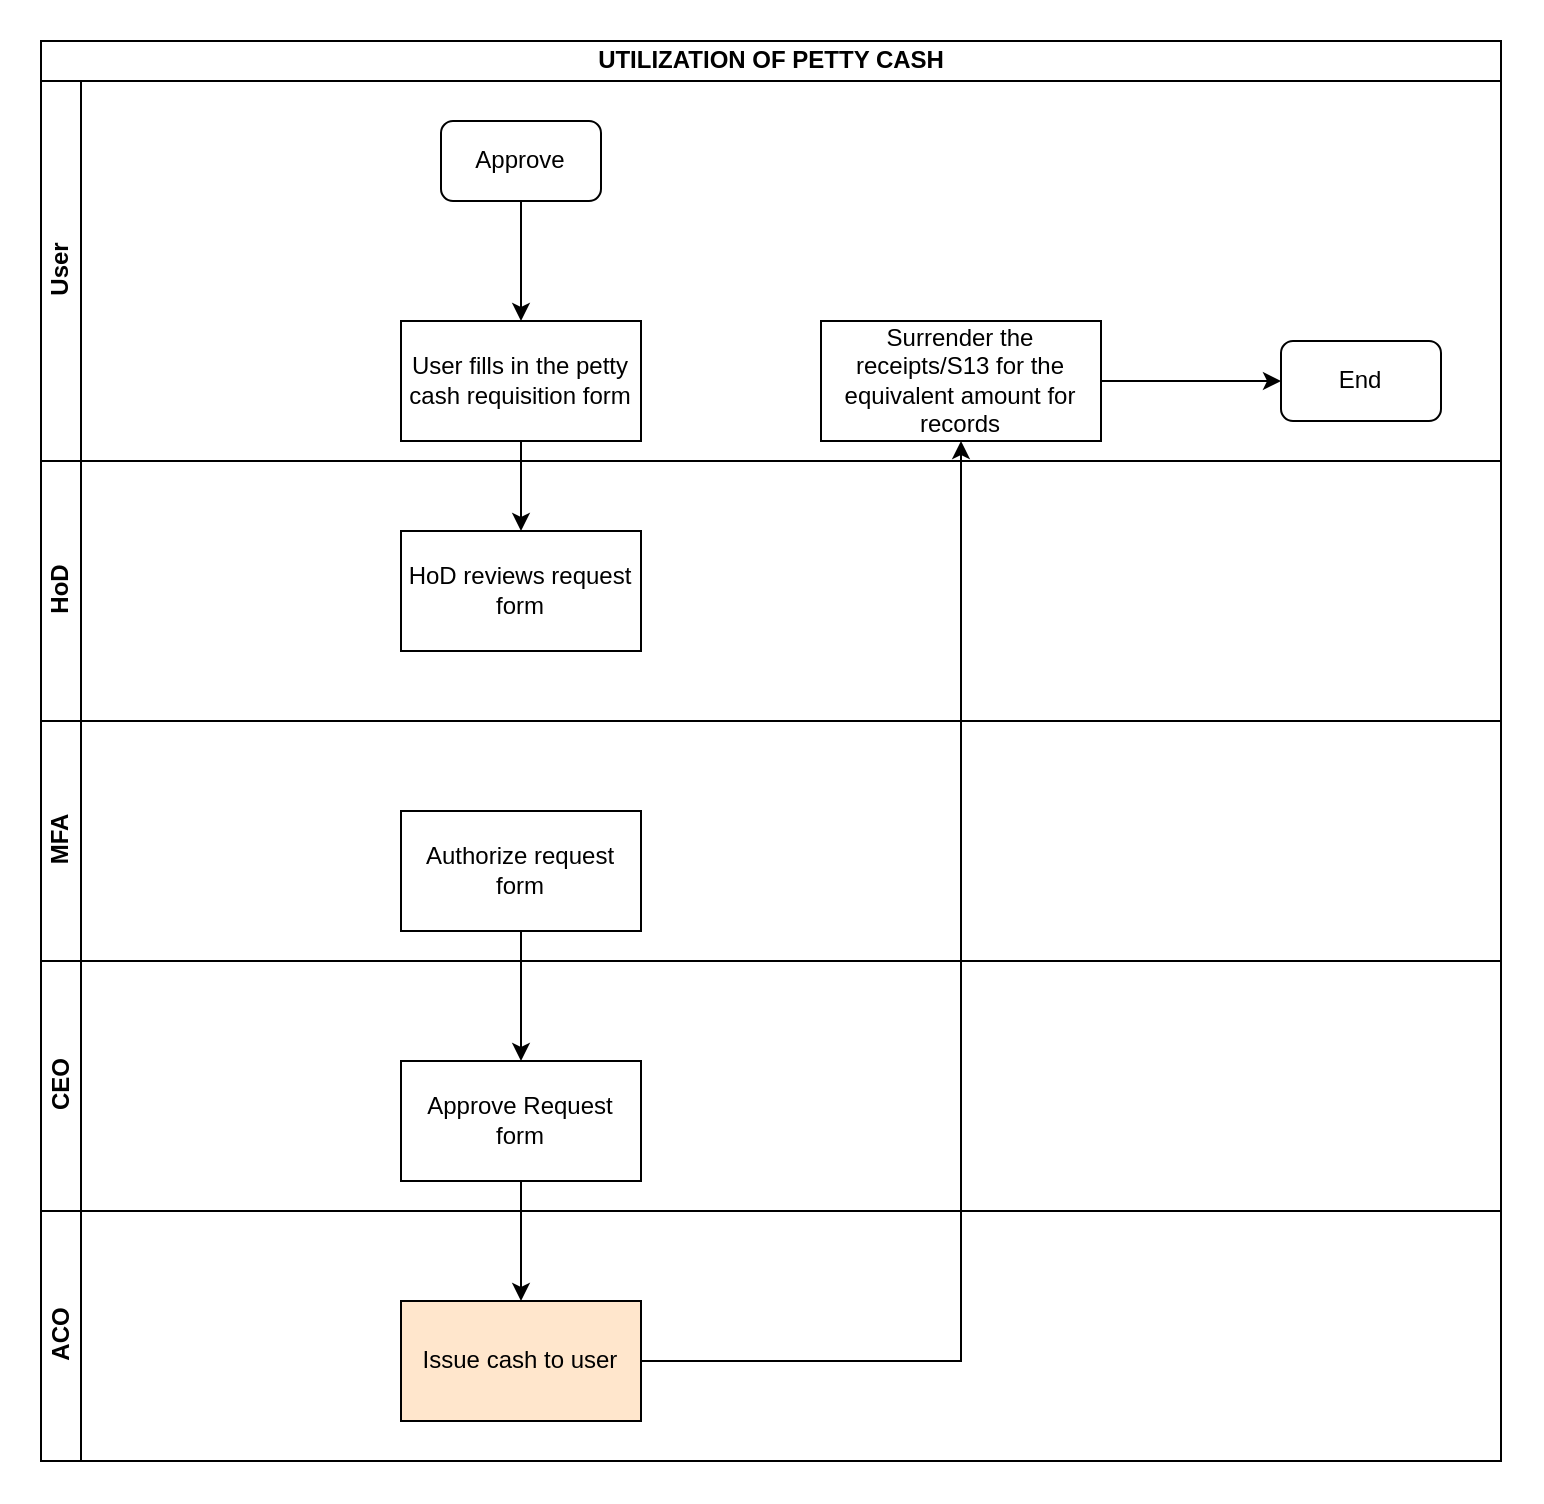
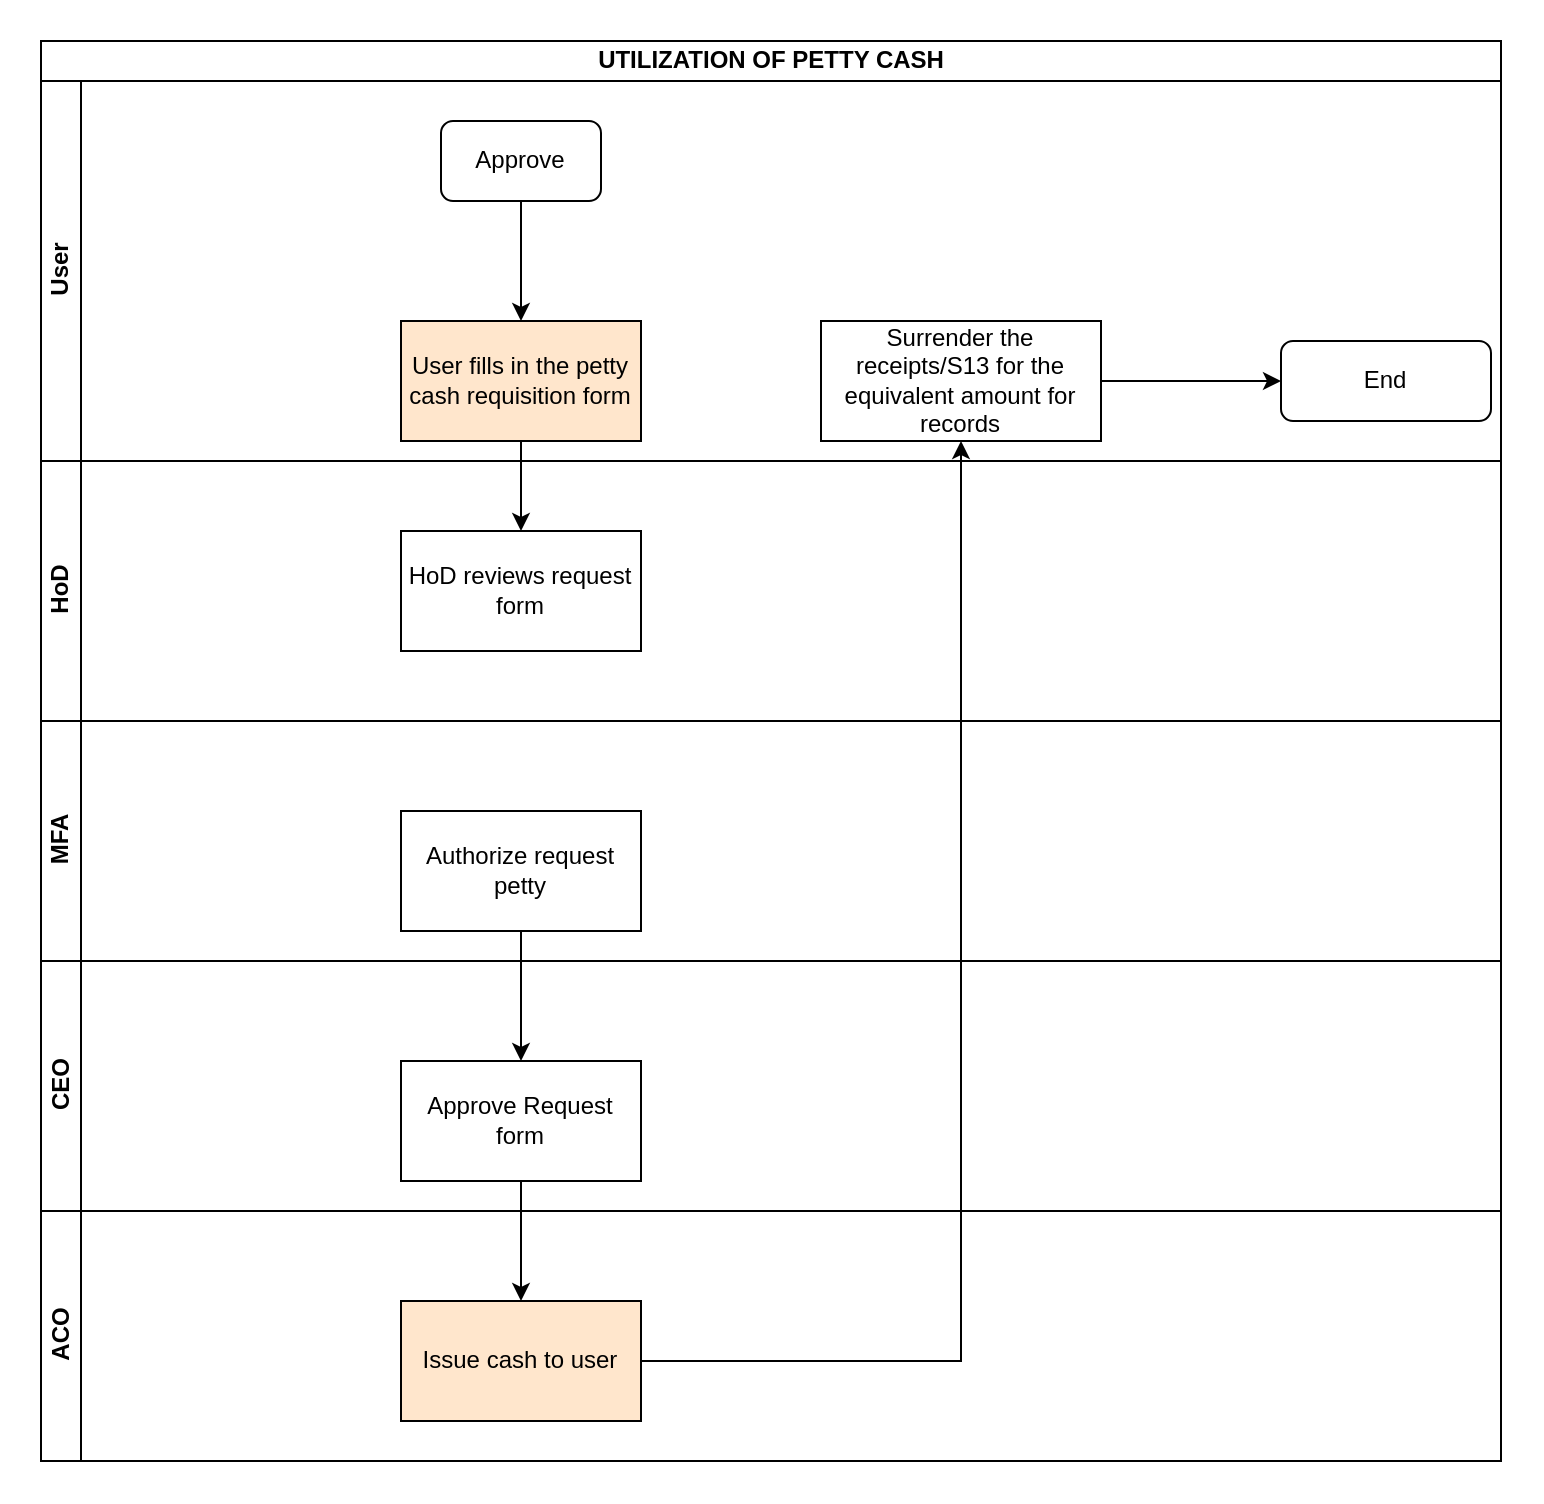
(521, 381) -> (521, 381)
(1361, 381) -> (1386, 381)
(521, 871) -> (521, 871)
